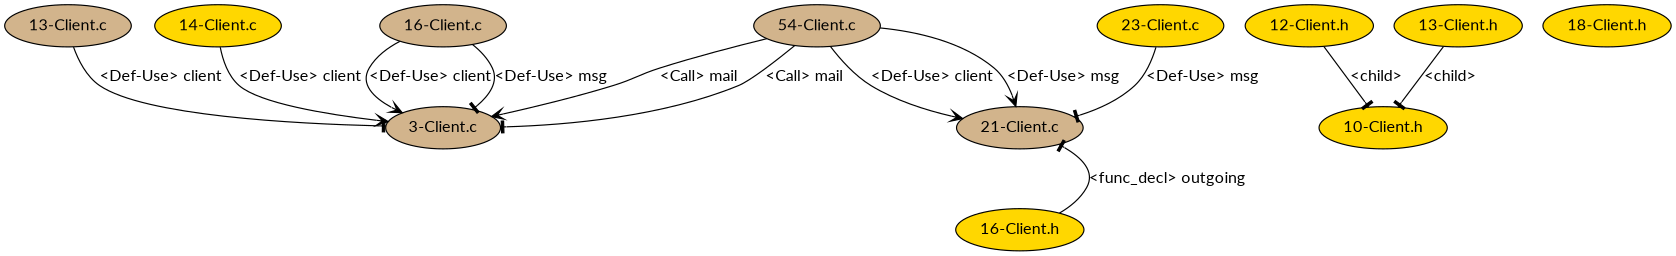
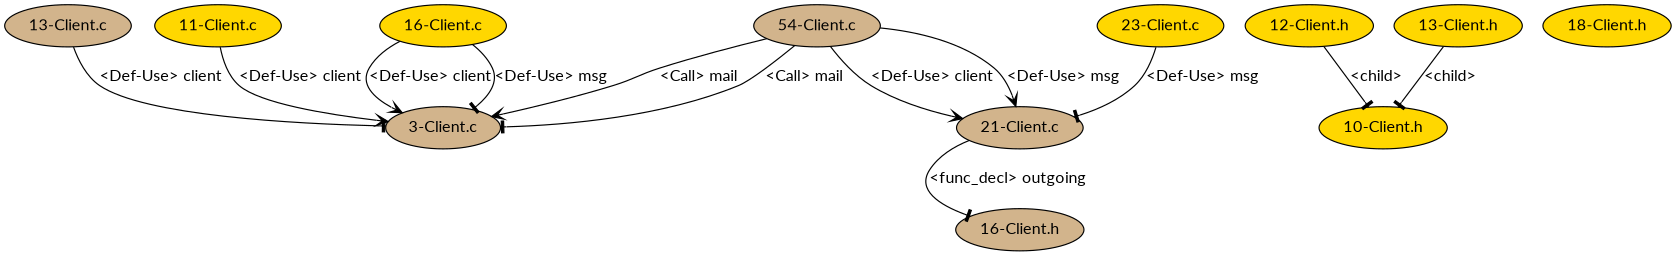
(218, 26) -> (218, 26)
(443, 26) -> (443, 26)
(1089, 181) -> (926, 177)
(1020, 230) -> (1020, 230)
